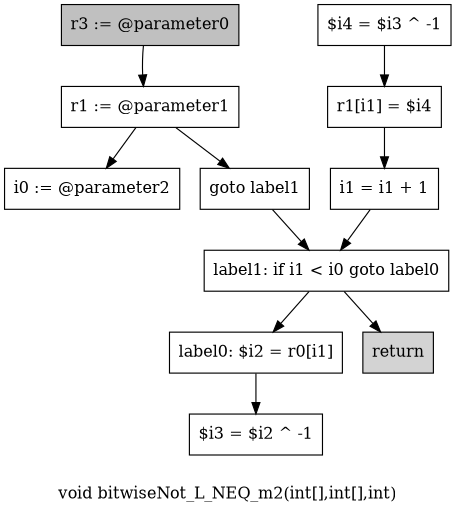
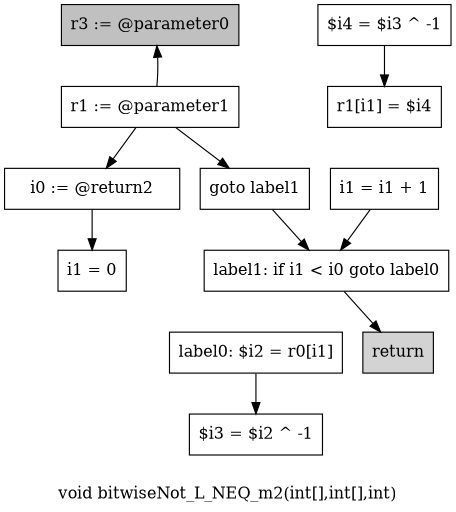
(143, 60) -> (158, 72)
(384, 142) -> none
(92, 189) -> (92, 189)
none -> (92, 271)
(295, 307) -> none
